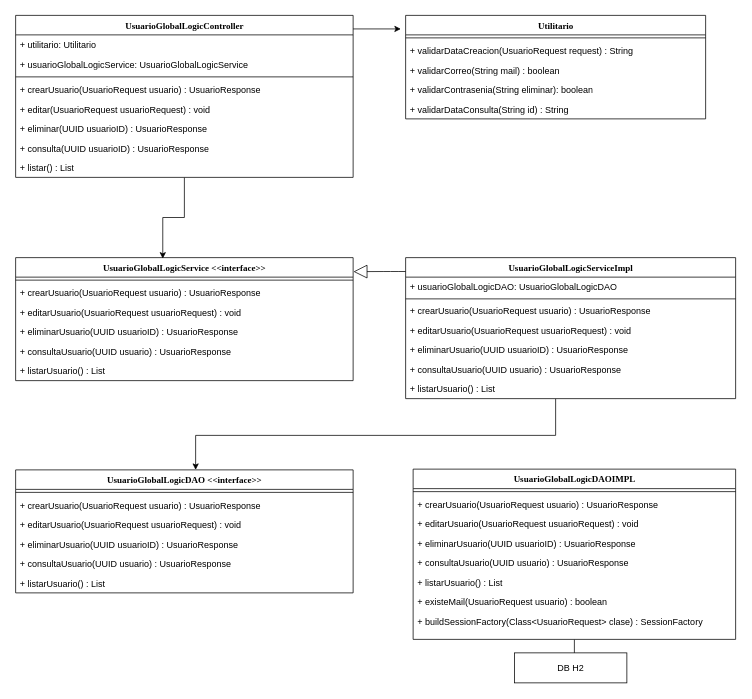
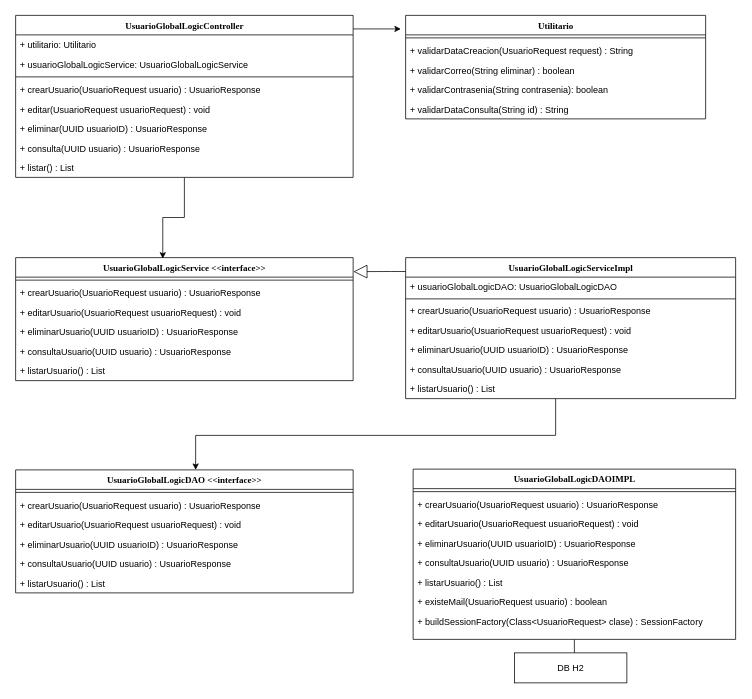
(493, 71) -> (502, 71)
(512, 91) -> (522, 91)
(121, 149) -> (116, 149)
